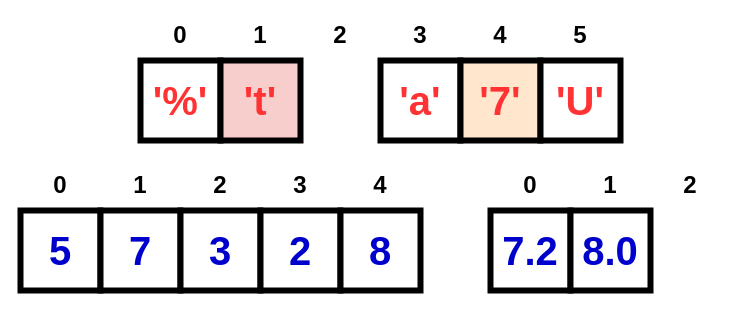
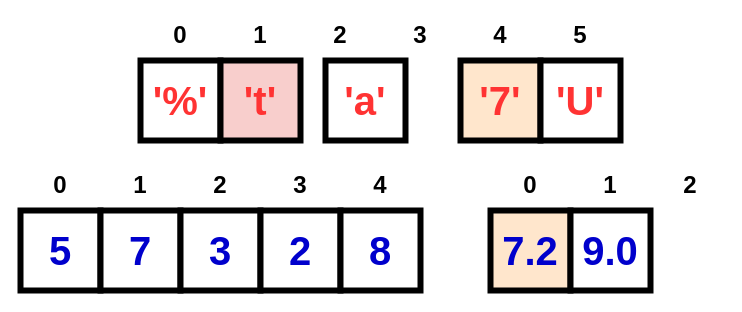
(421, 101) -> (366, 101)
(531, 251) -> (531, 251)
(611, 251) -> (611, 251)
